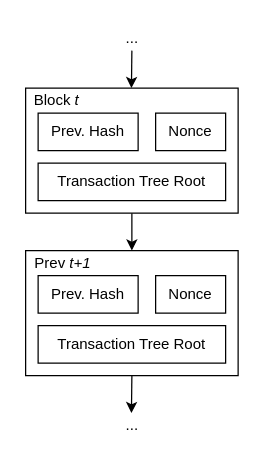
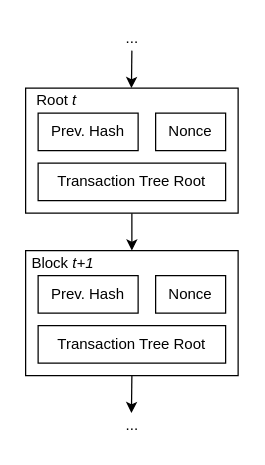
(57, 101) -> (57, 101)
(63, 263) -> (63, 263)
